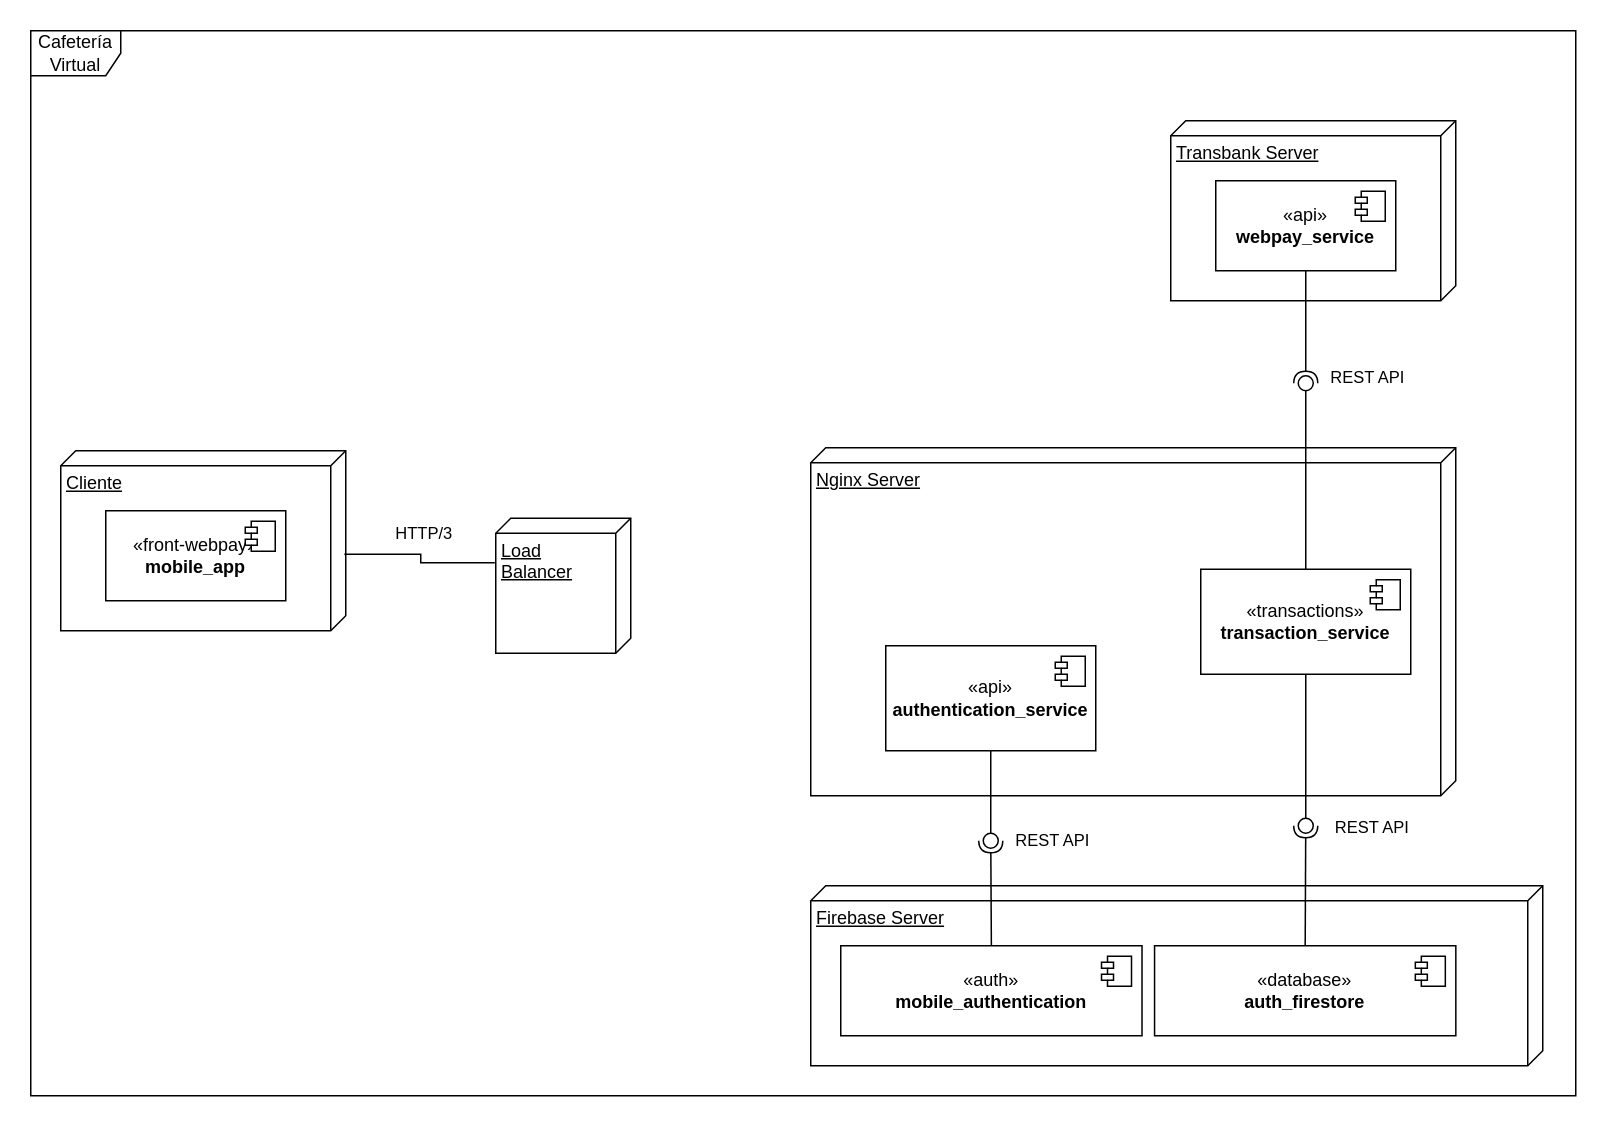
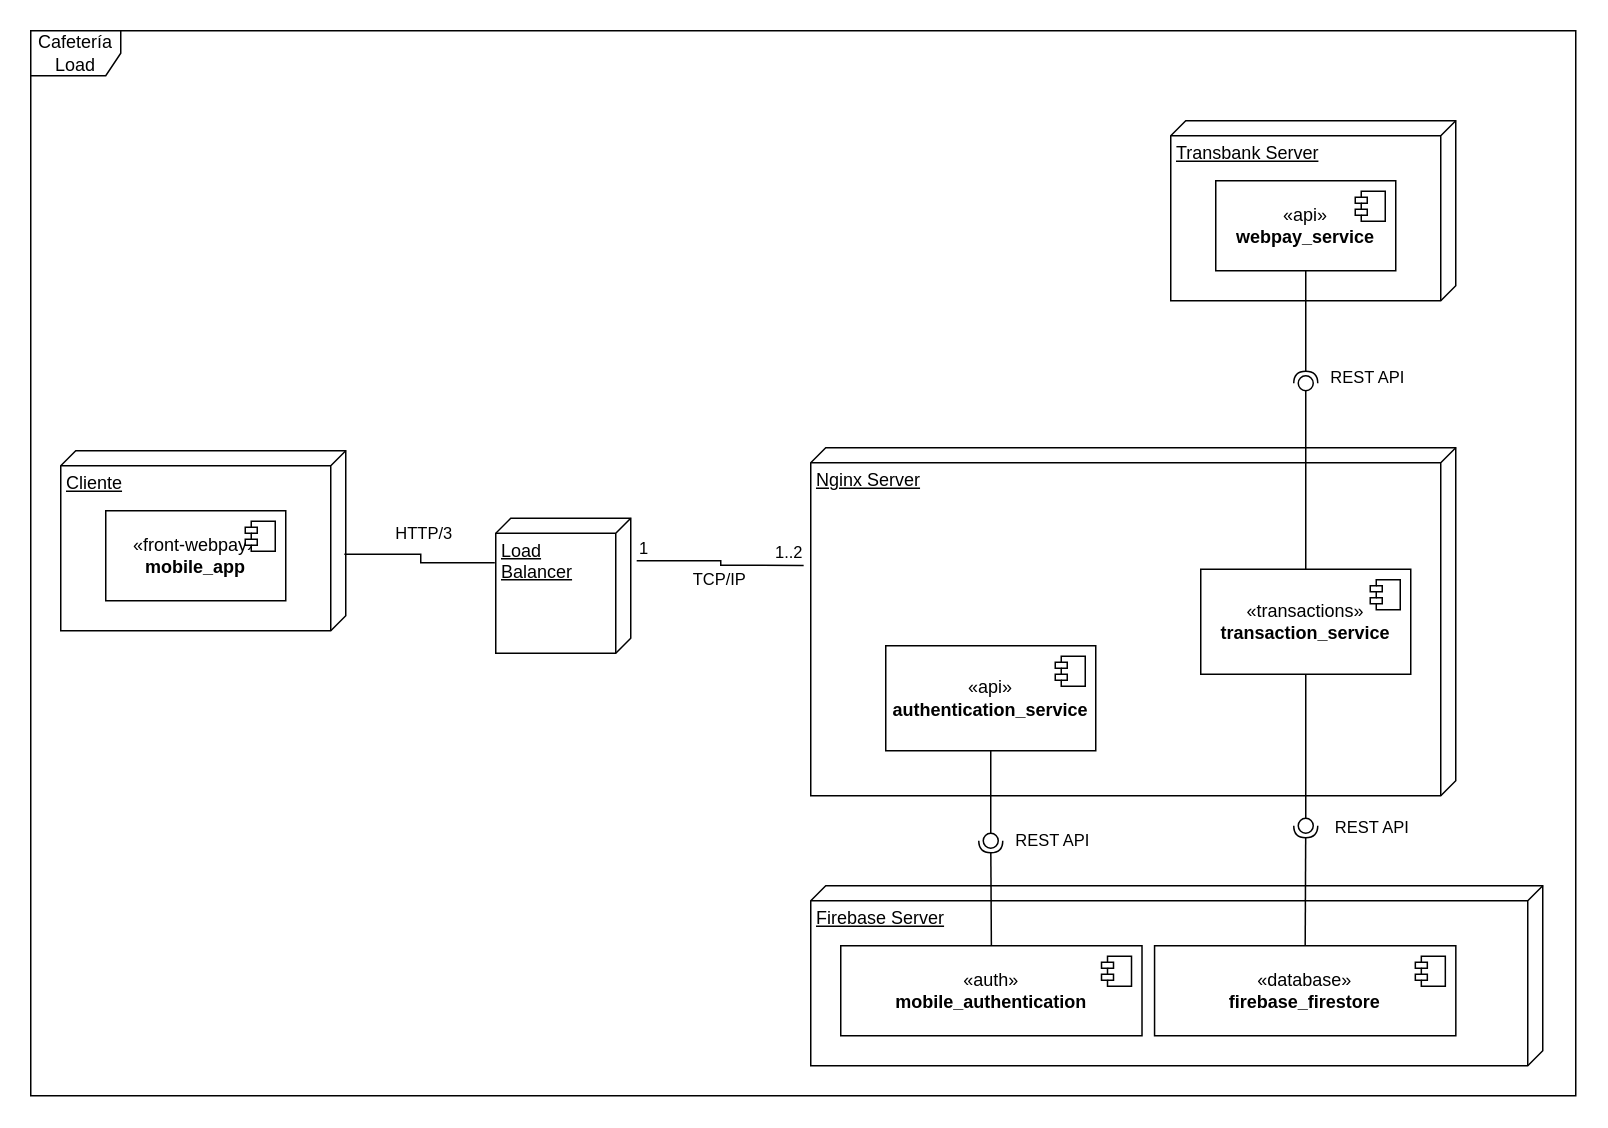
(76, 53) -> (76, 53)
none -> (721, 562)
(1305, 991) -> (1305, 991)
